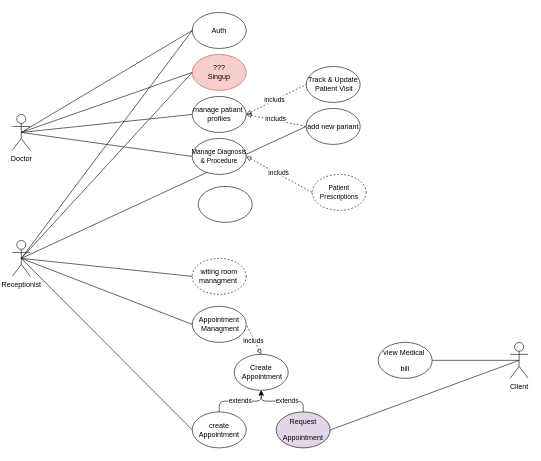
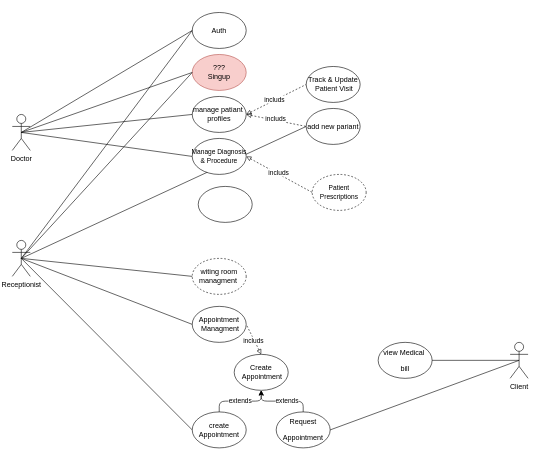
(303, 430) -> (303, 430)
